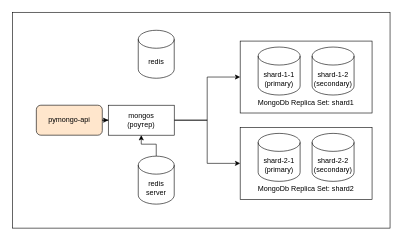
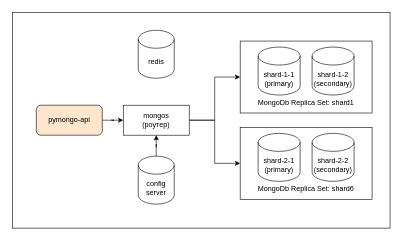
(141, 120) -> (156, 120)
(306, 164) -> (306, 164)
(156, 188) -> (156, 188)
